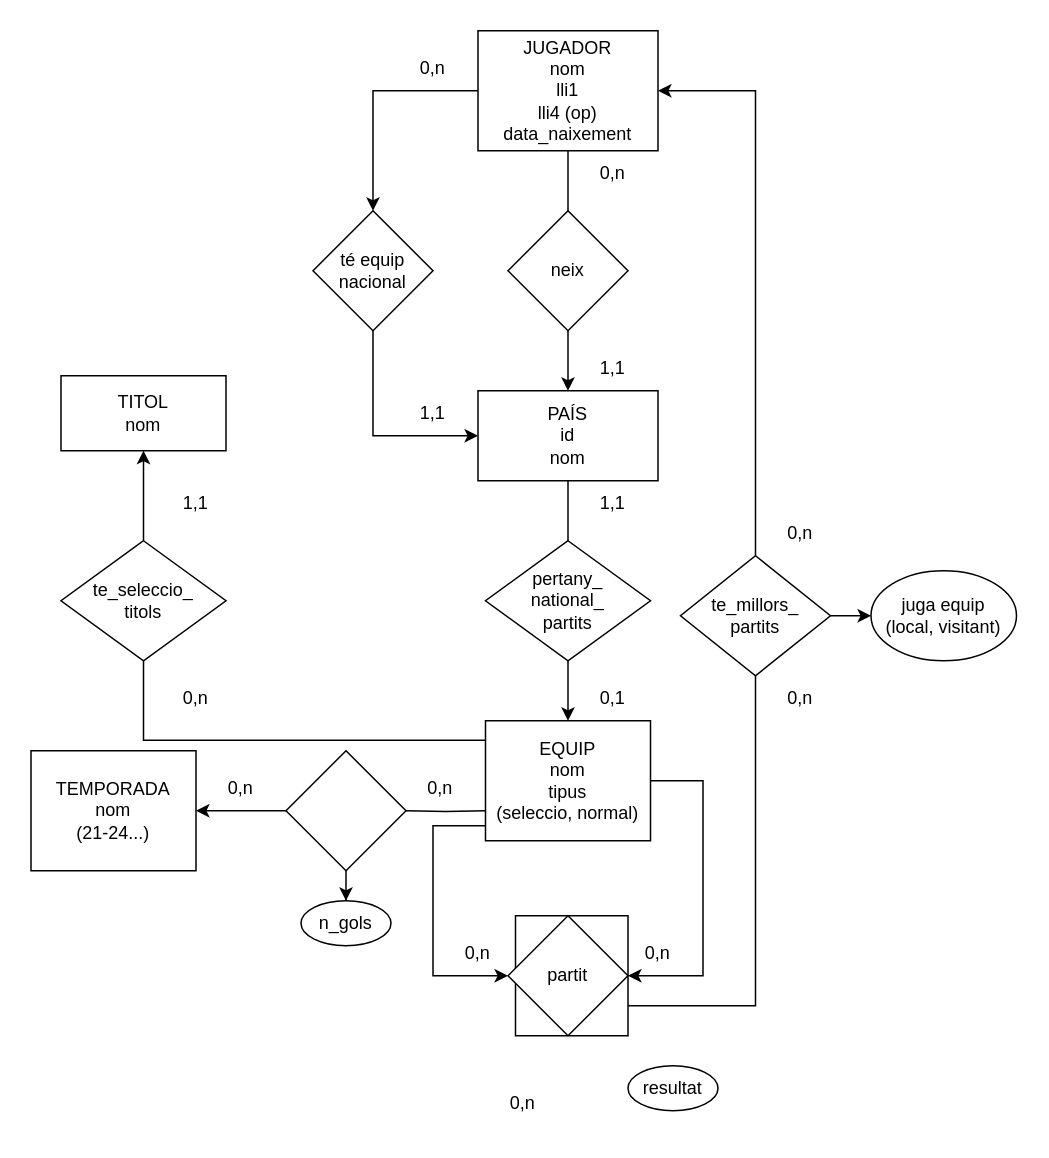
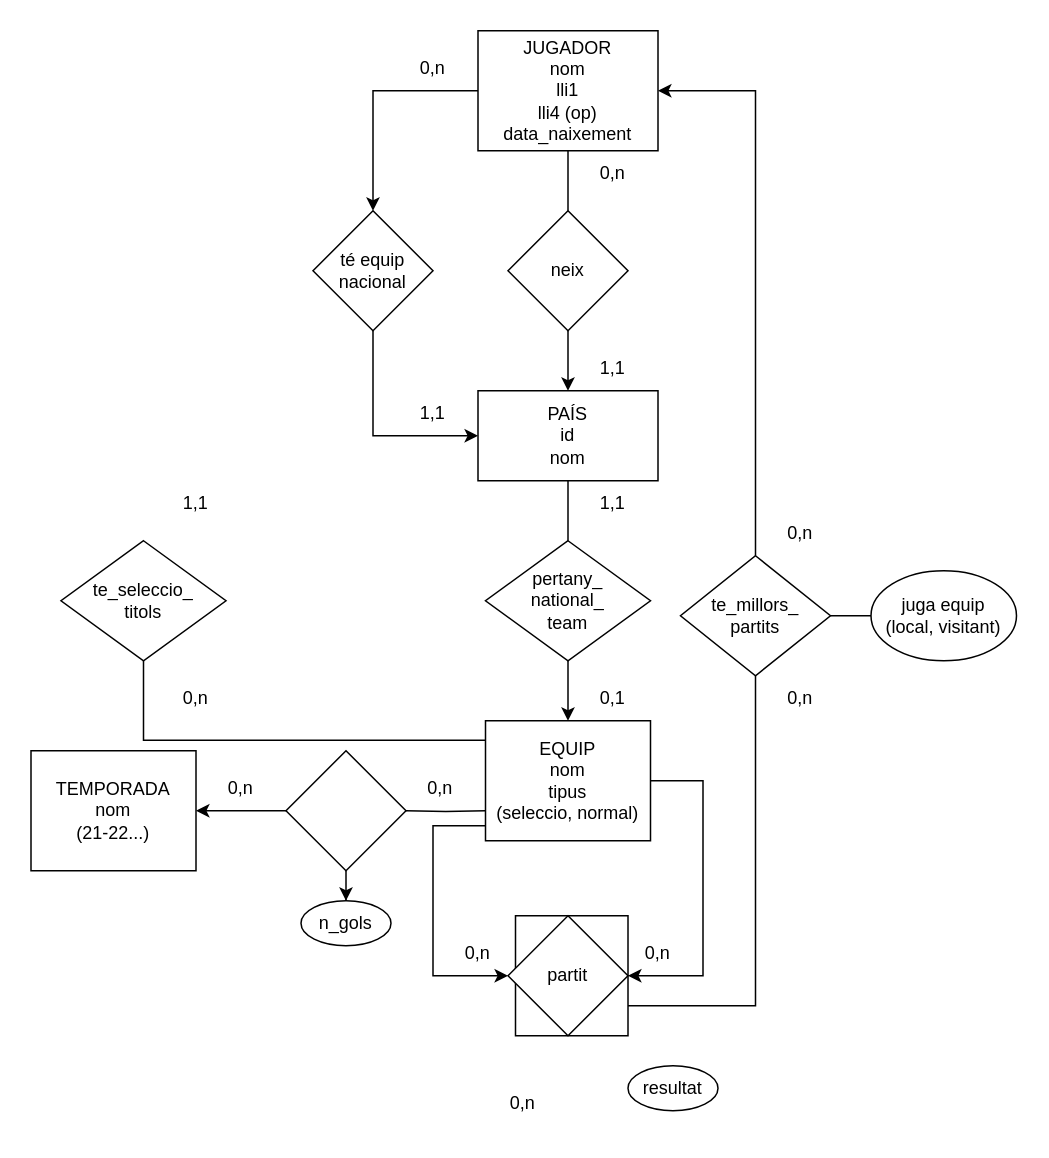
(143, 413) -> none
(143, 501) -> none
(568, 601) -> (568, 601)
(859, 616) -> (863, 616)
(113, 811) -> (113, 811)
